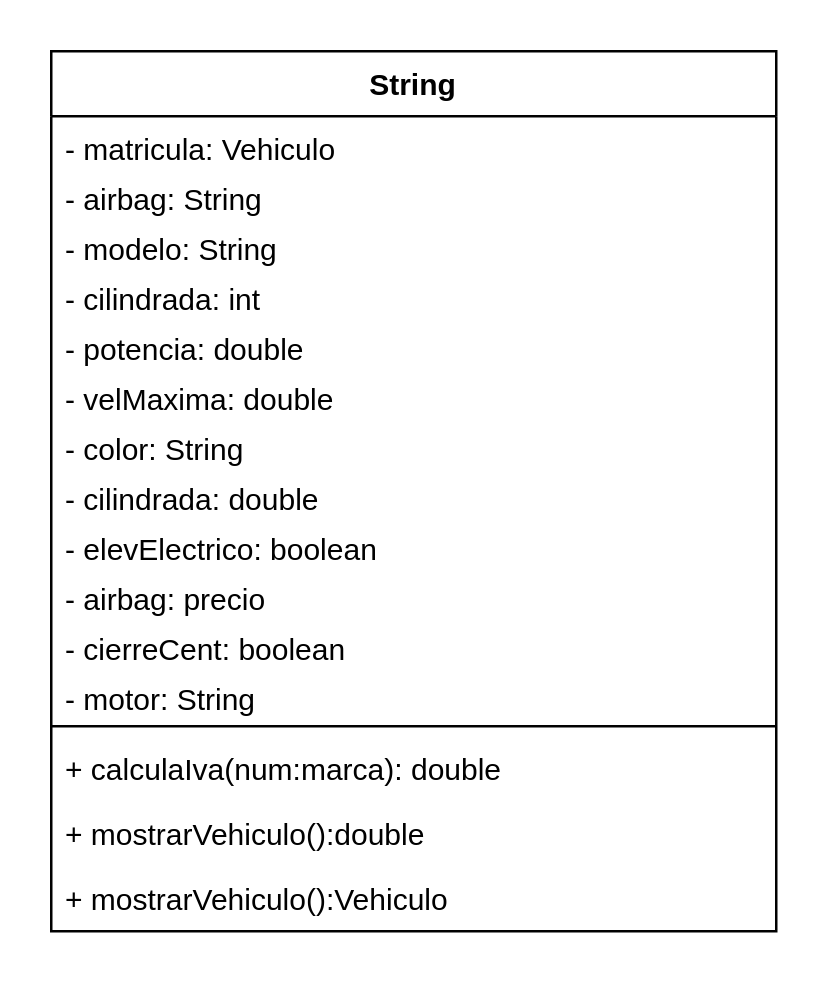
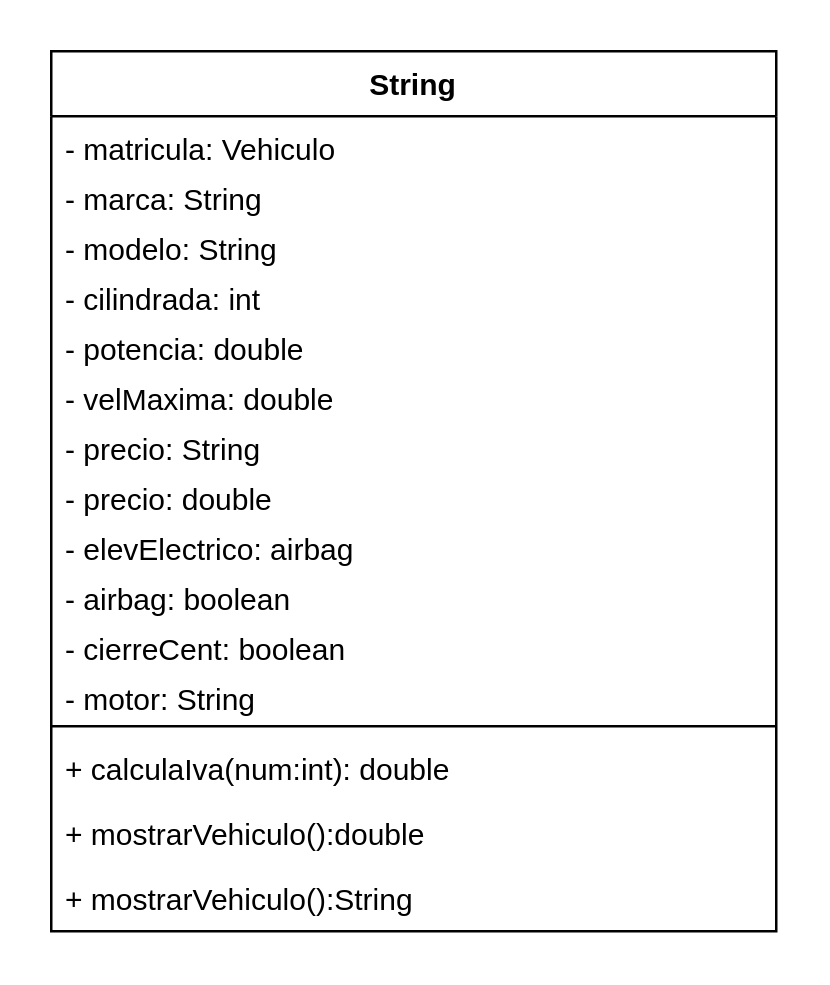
(181, 202) -> (177, 202)
(173, 452) -> (181, 452)
(207, 502) -> (181, 502)
(241, 552) -> (232, 552)
(181, 602) -> (190, 602)
(299, 772) -> (279, 772)
(278, 902) -> (265, 902)
